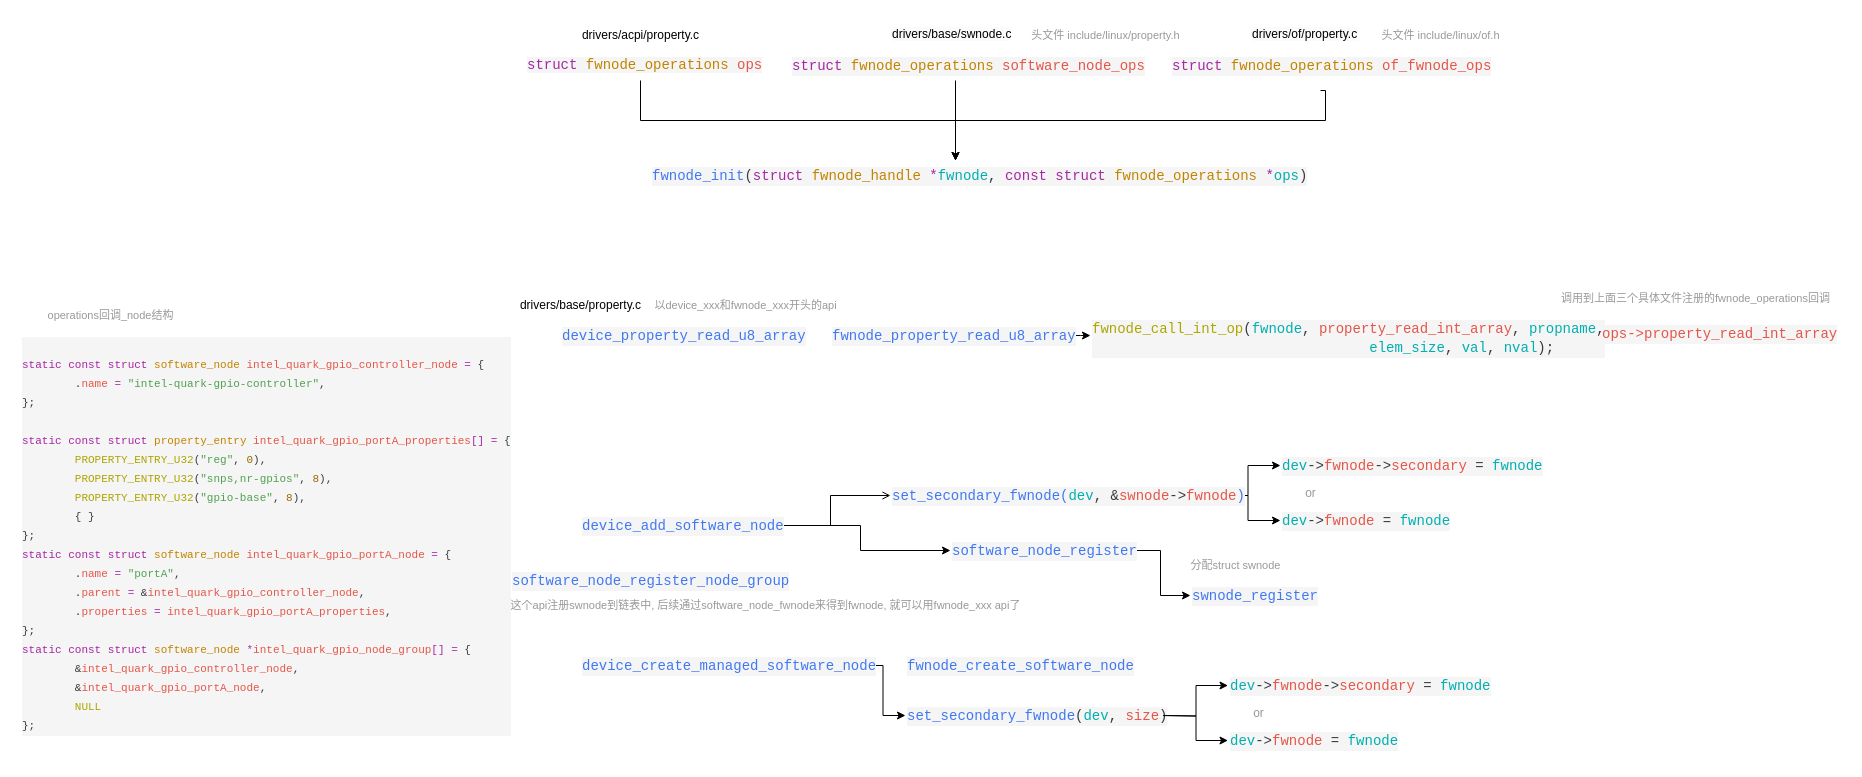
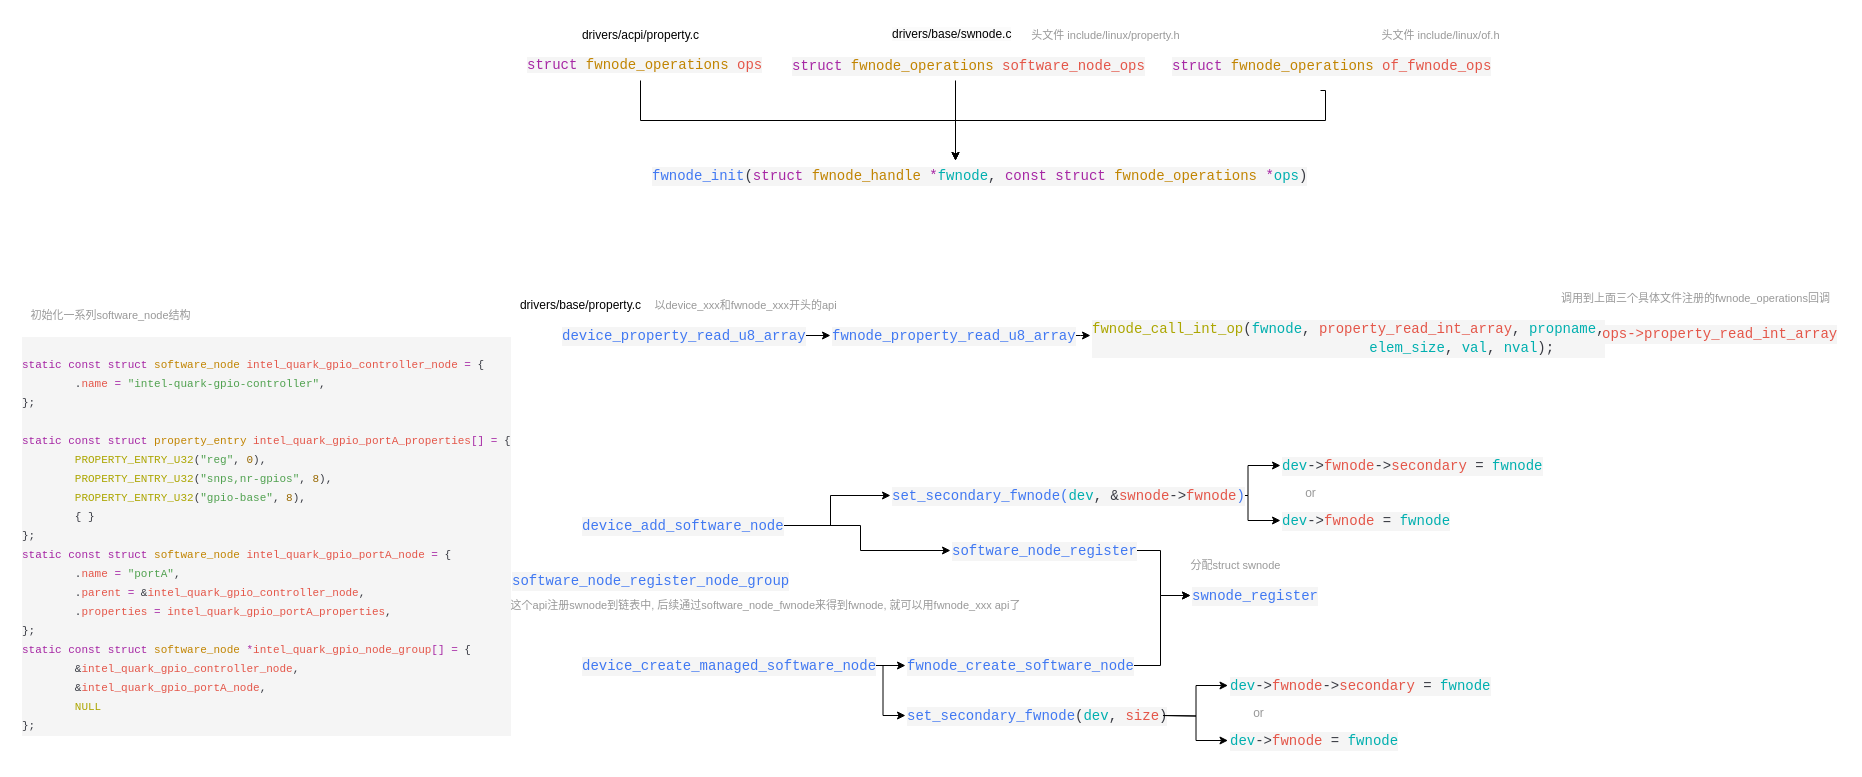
(1306, 36) -> none
(111, 316) -> (111, 316)
none -> (814, 336)
(883, 496) -> (882, 496)
none -> (1161, 647)
none -> (892, 666)
